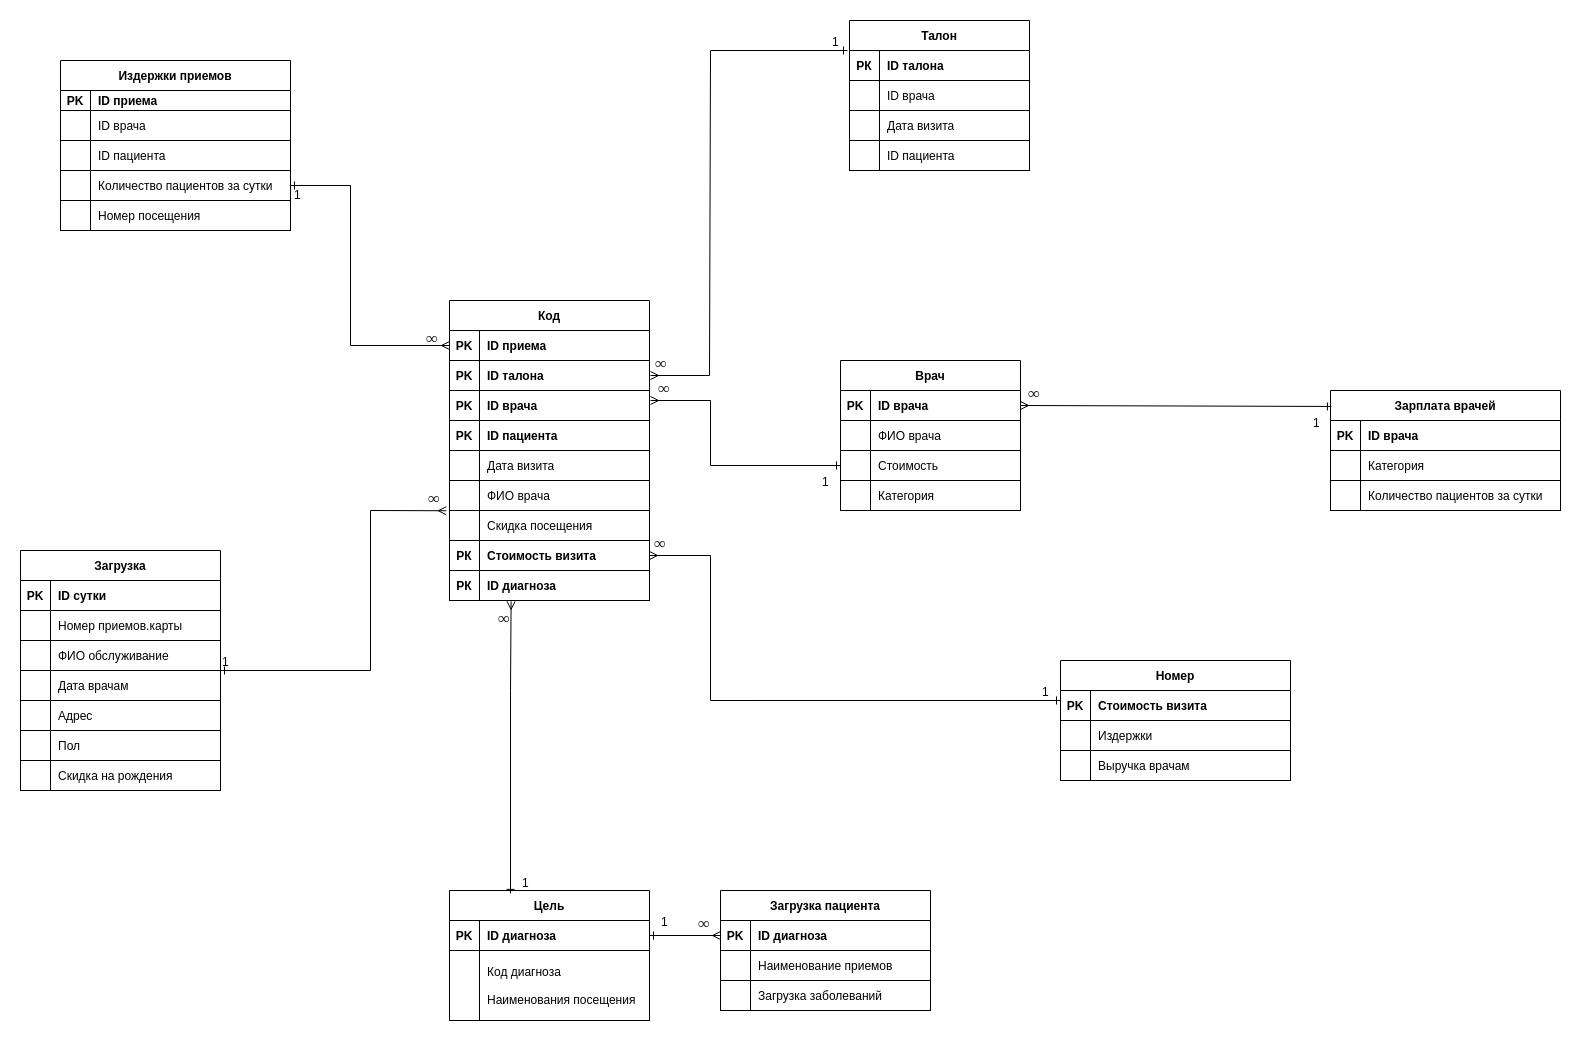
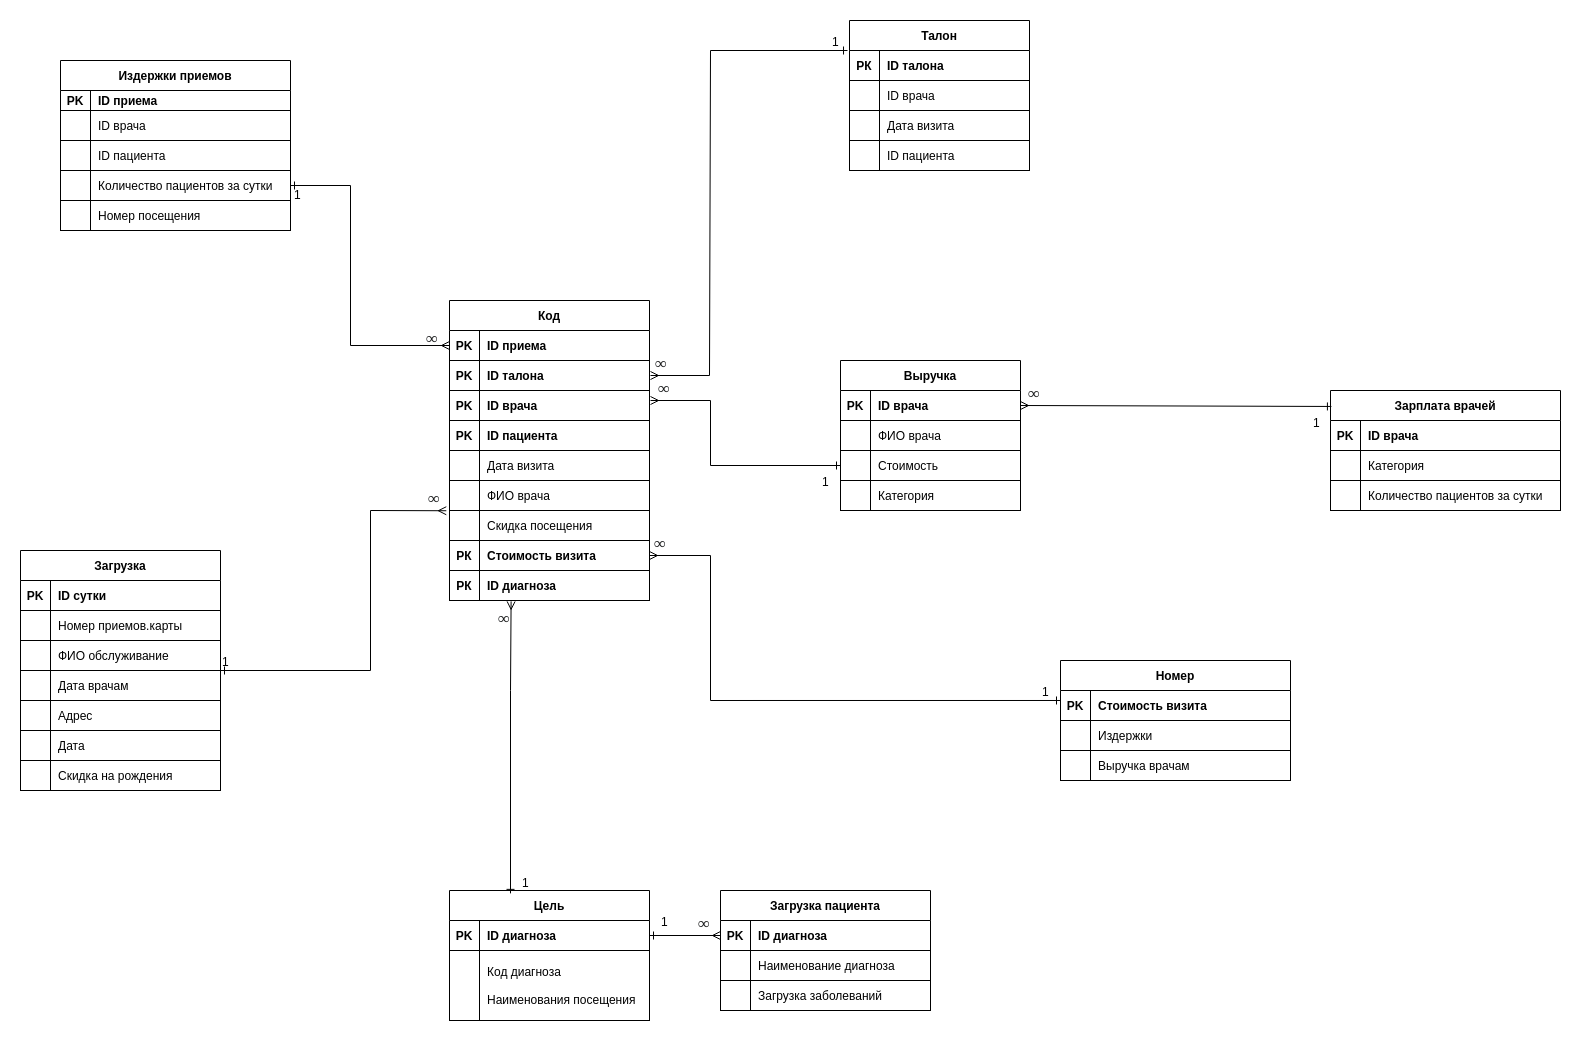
(930, 376) -> (930, 376)
(68, 746) -> (71, 746)
(824, 966) -> (827, 966)
